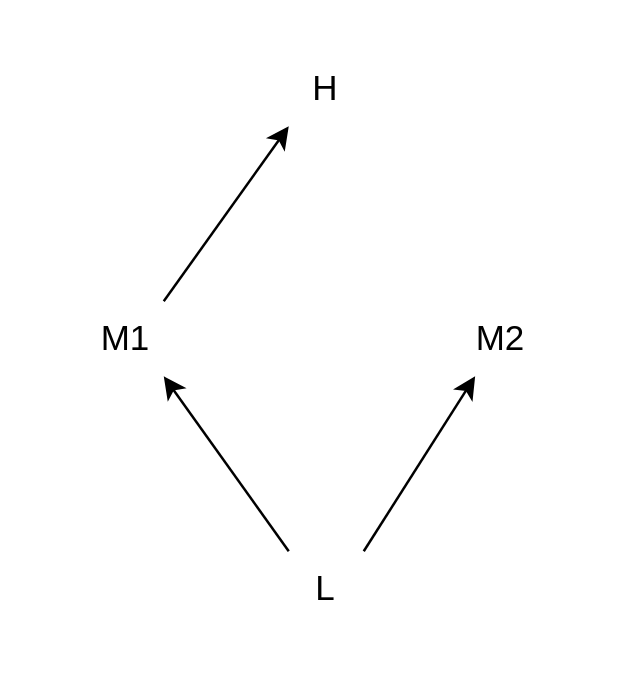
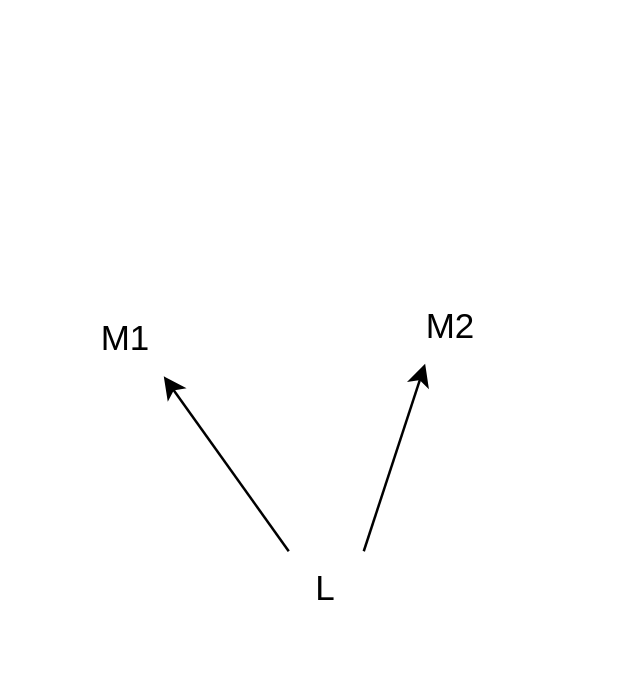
(326, 89) -> none
(221, 221) -> none
(501, 339) -> (451, 326)
